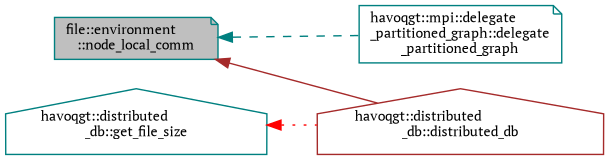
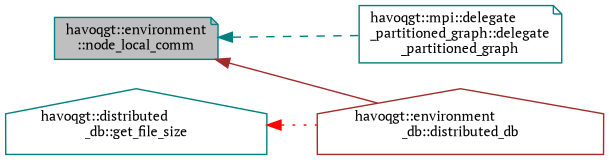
(136, 38) -> (136, 38)
(460, 125) -> (460, 125)
